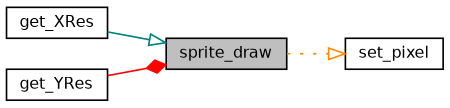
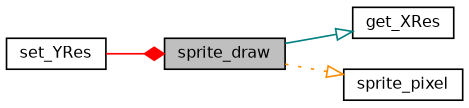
(128, 36) -> (311, 39)
(394, 54) -> (403, 85)
(57, 85) -> (56, 54)
